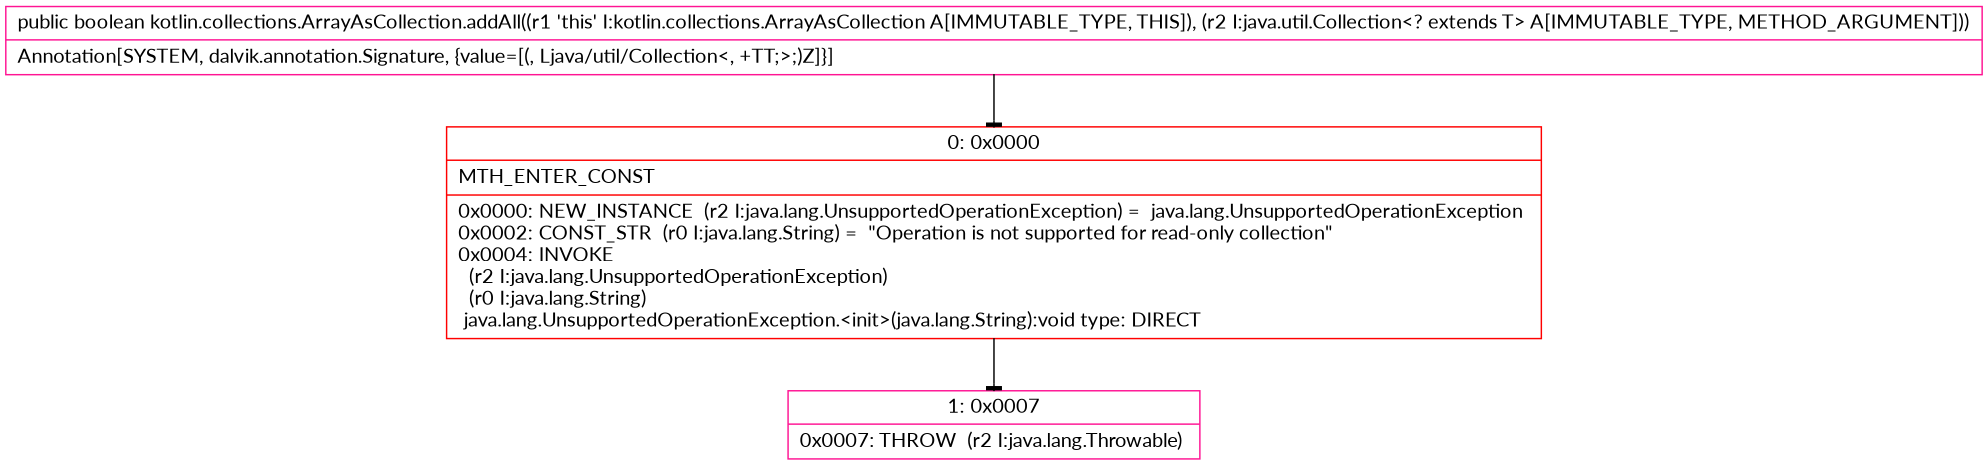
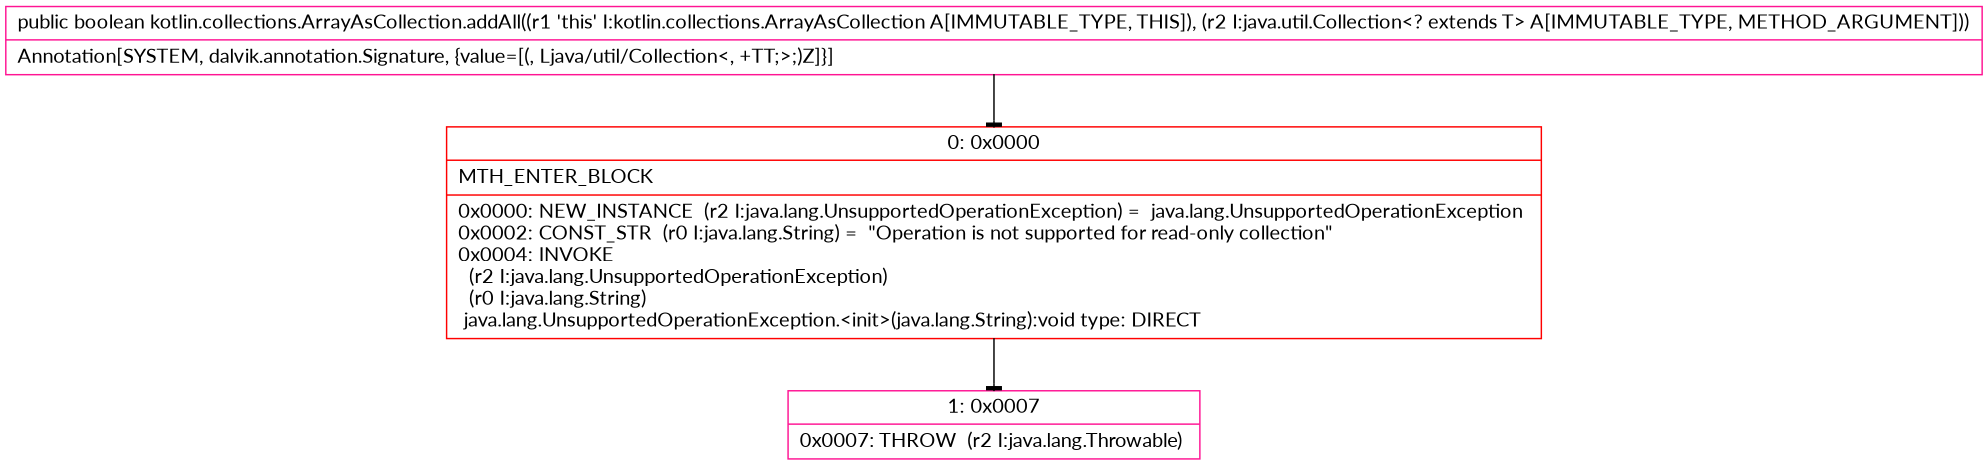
(557, 177) -> (556, 177)
